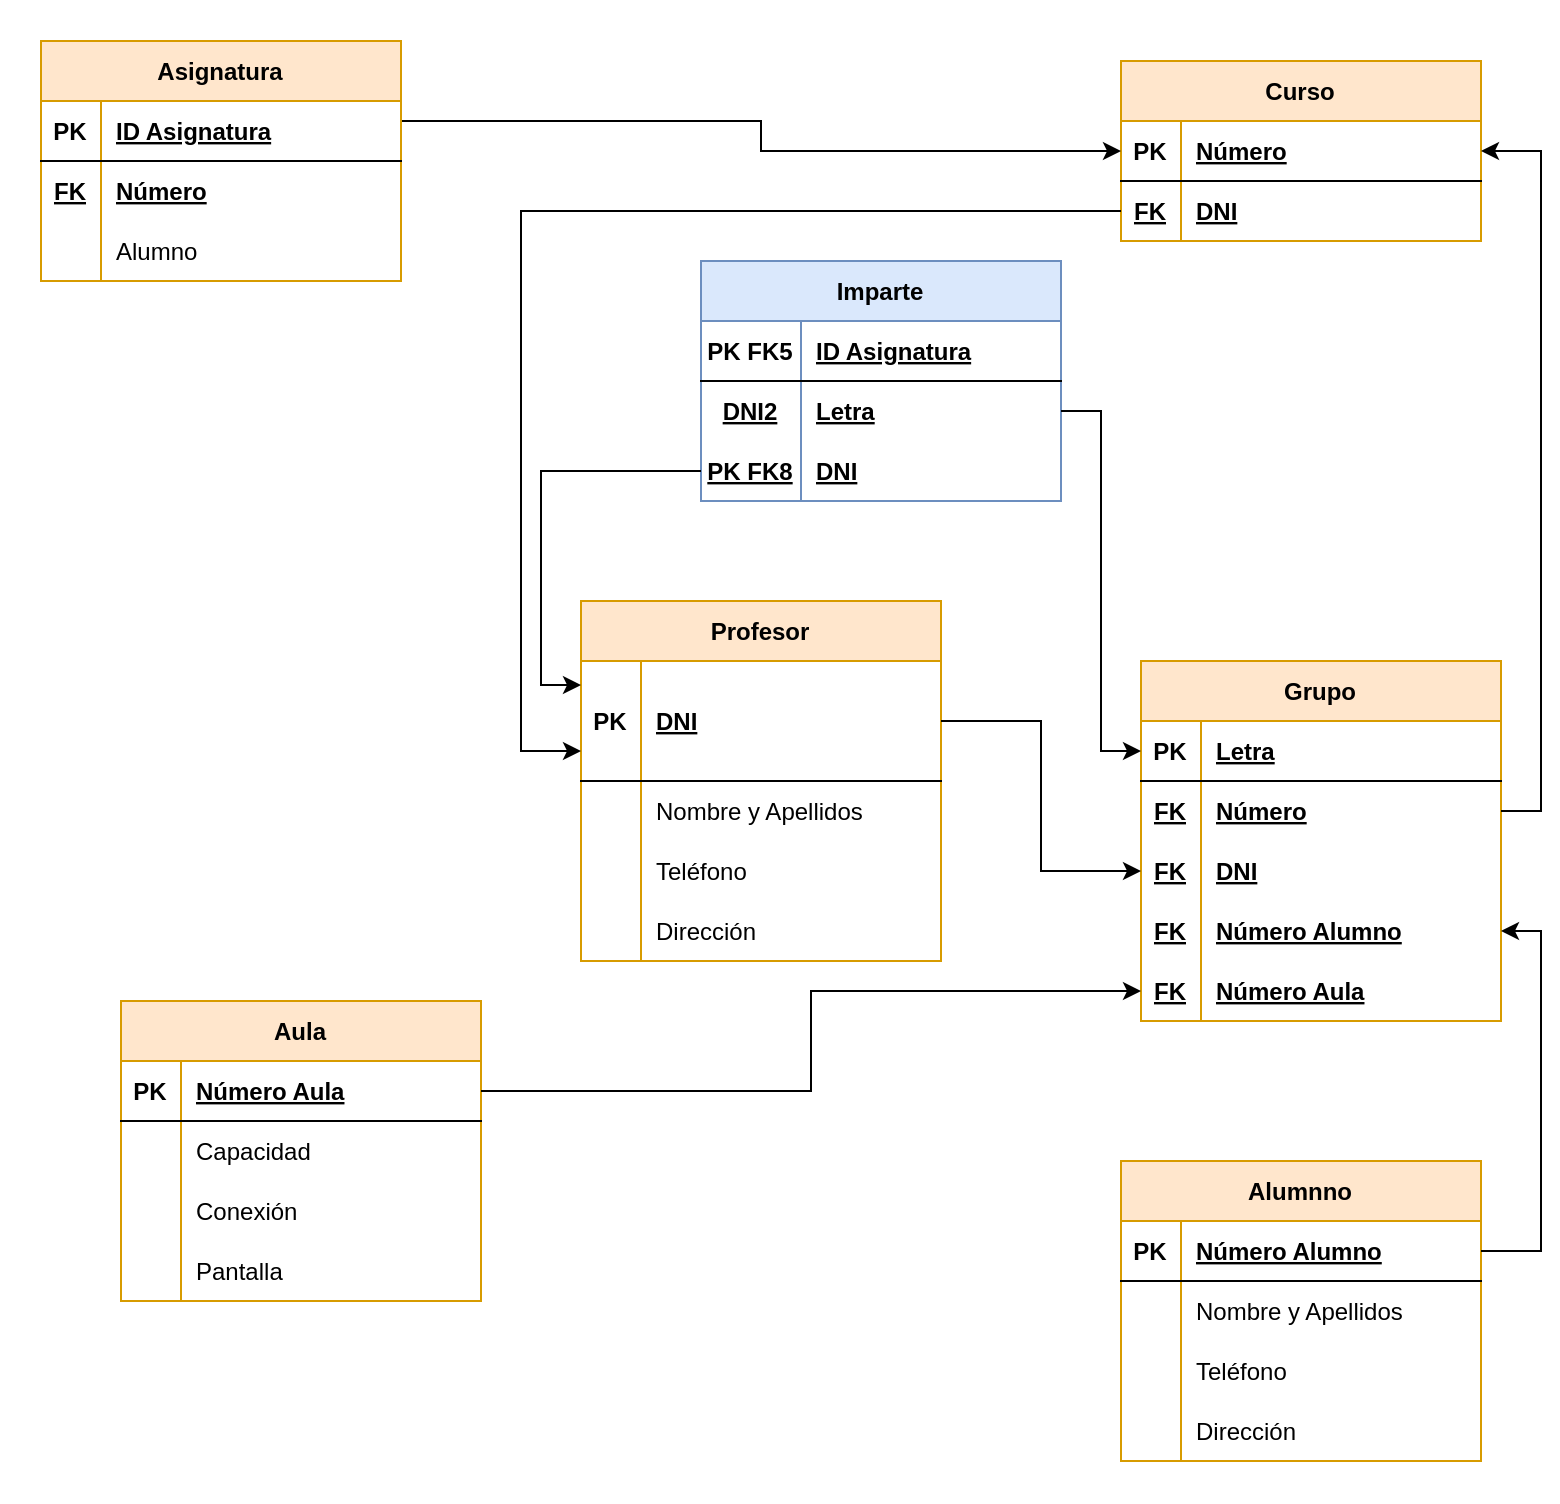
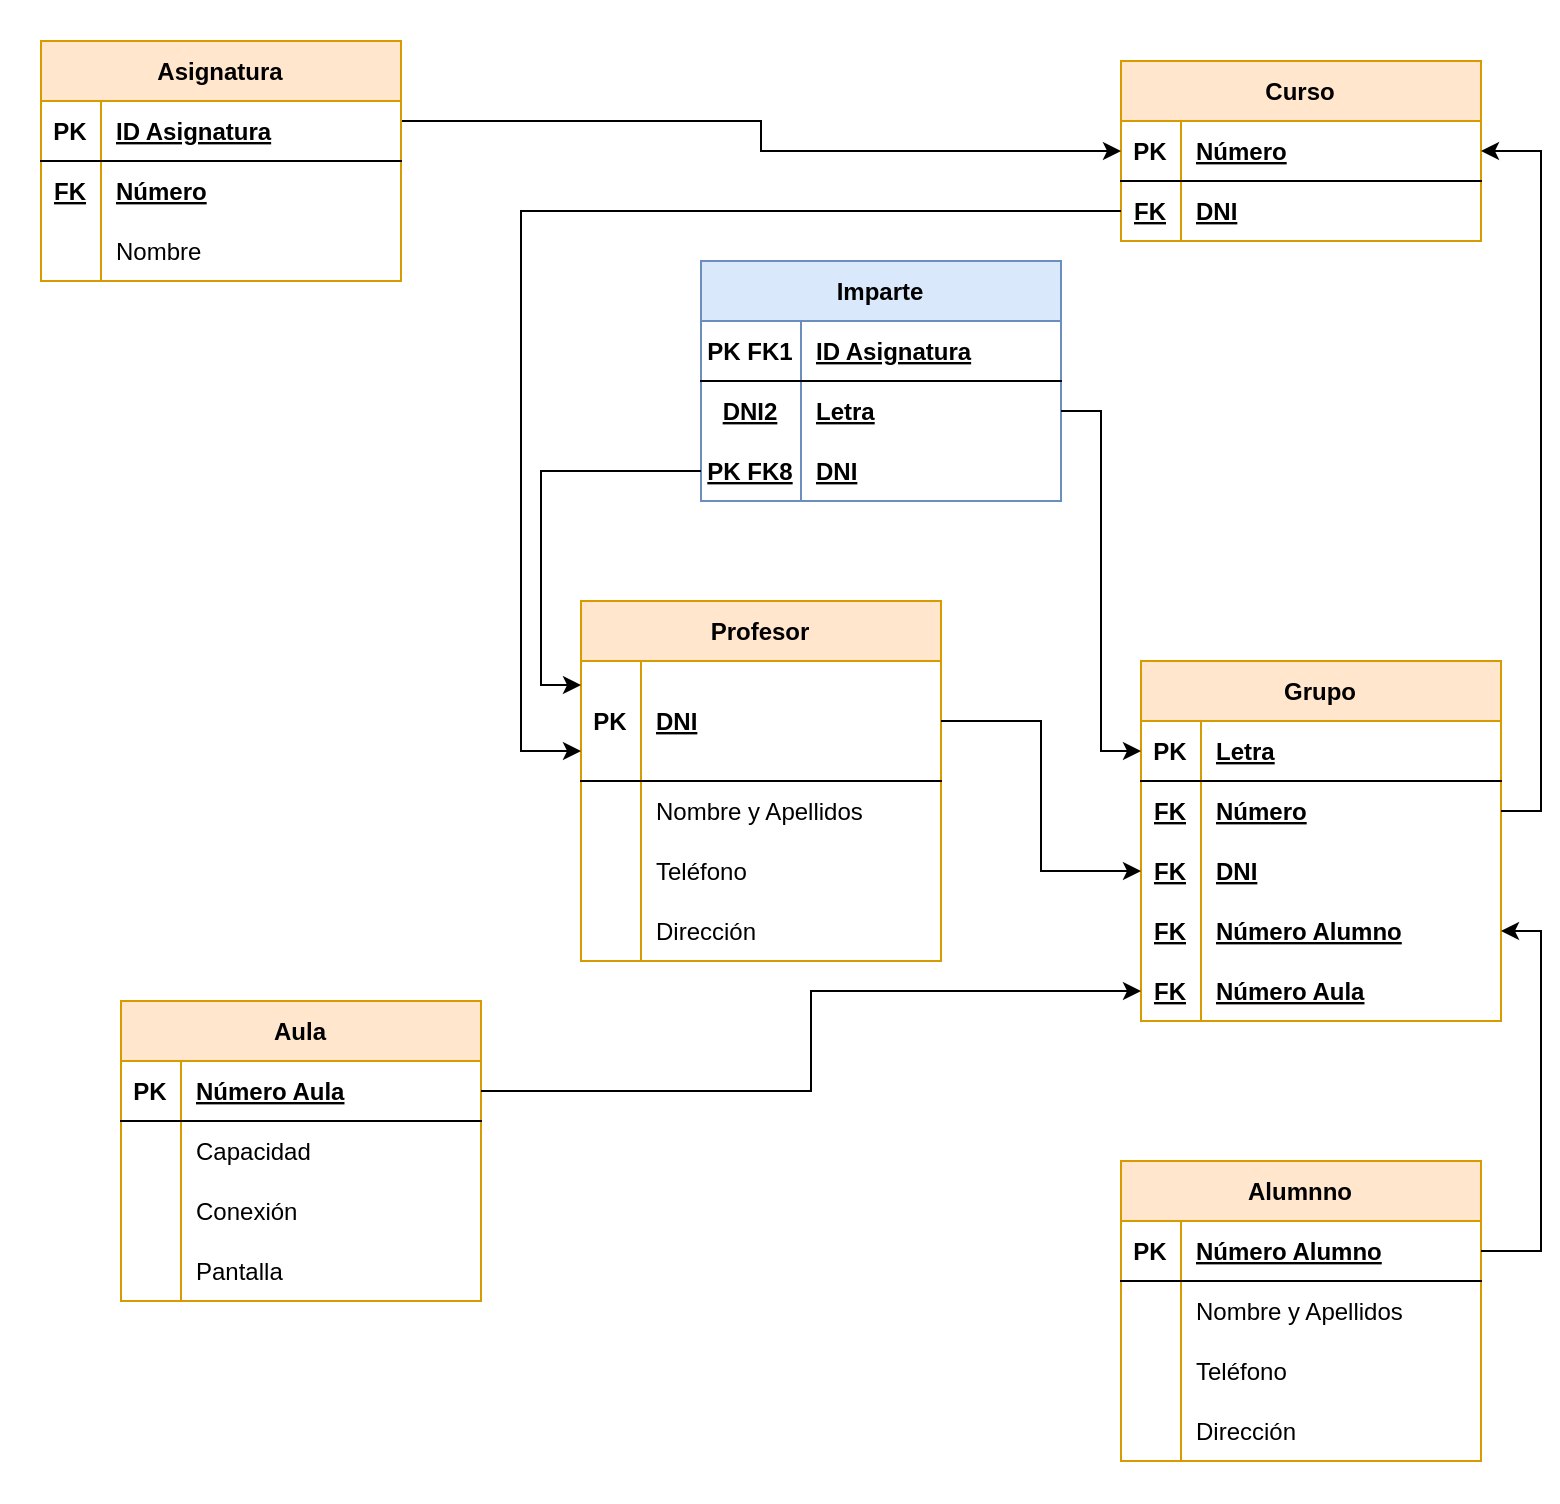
(153, 252) -> (156, 252)
(750, 352) -> (750, 352)
